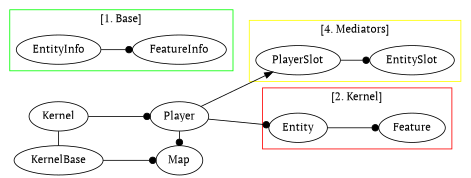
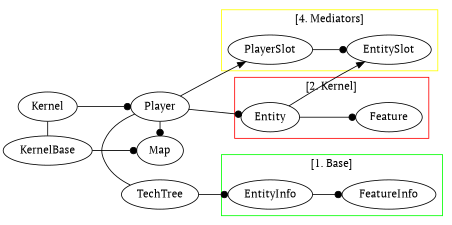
none -> (323, 85)
none -> (160, 195)
